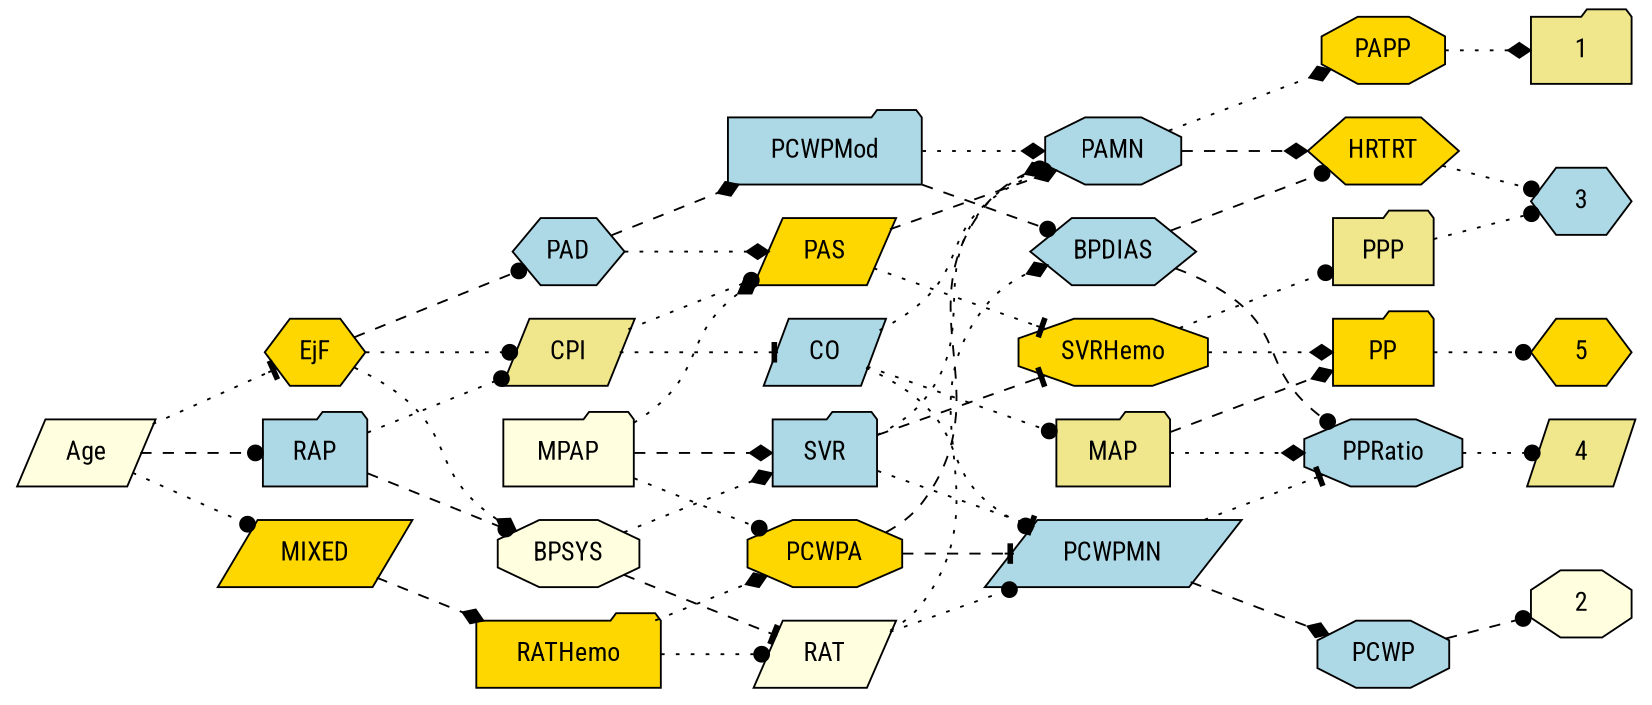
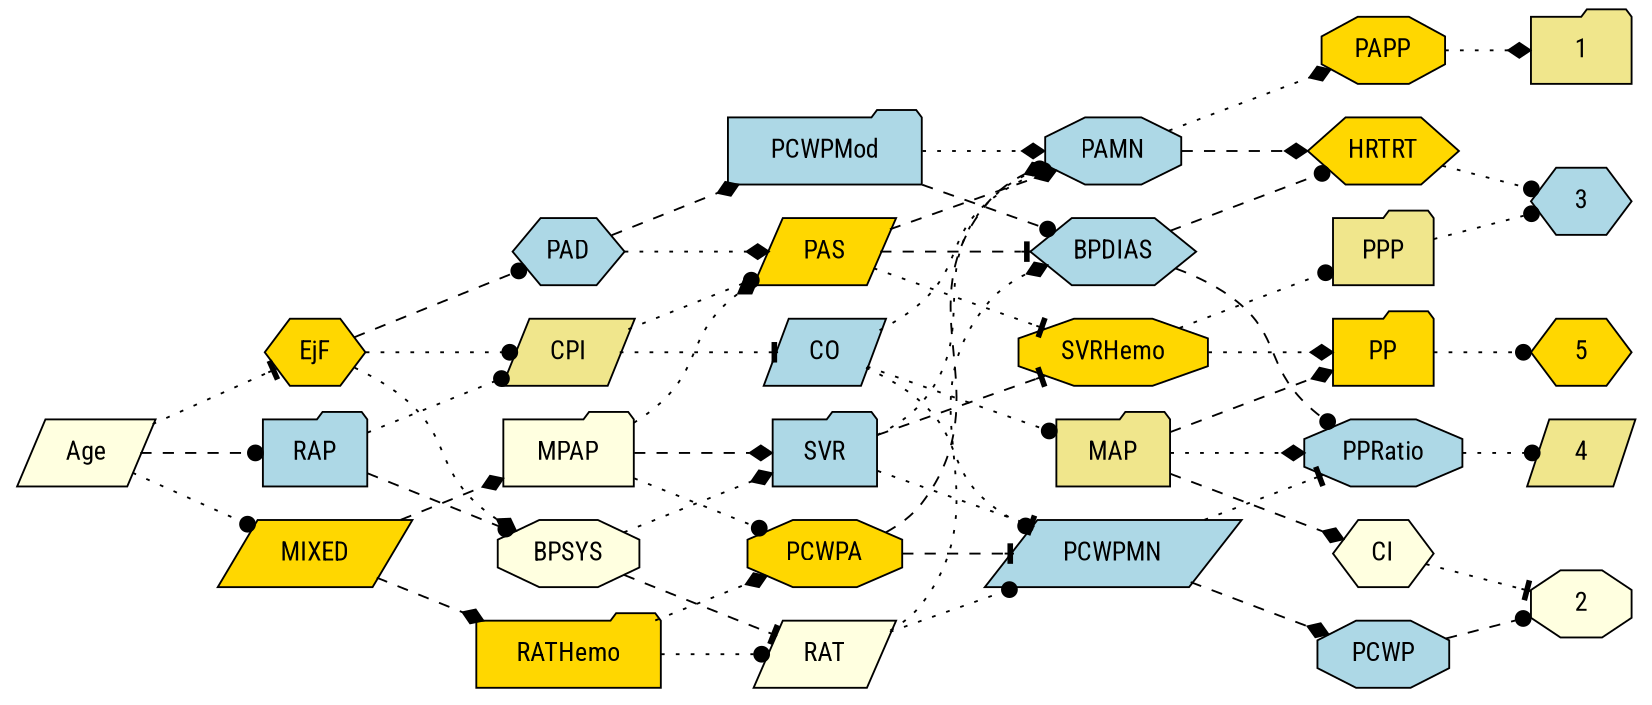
none -> (940, 252)
none -> (425, 510)
none -> (1383, 554)
